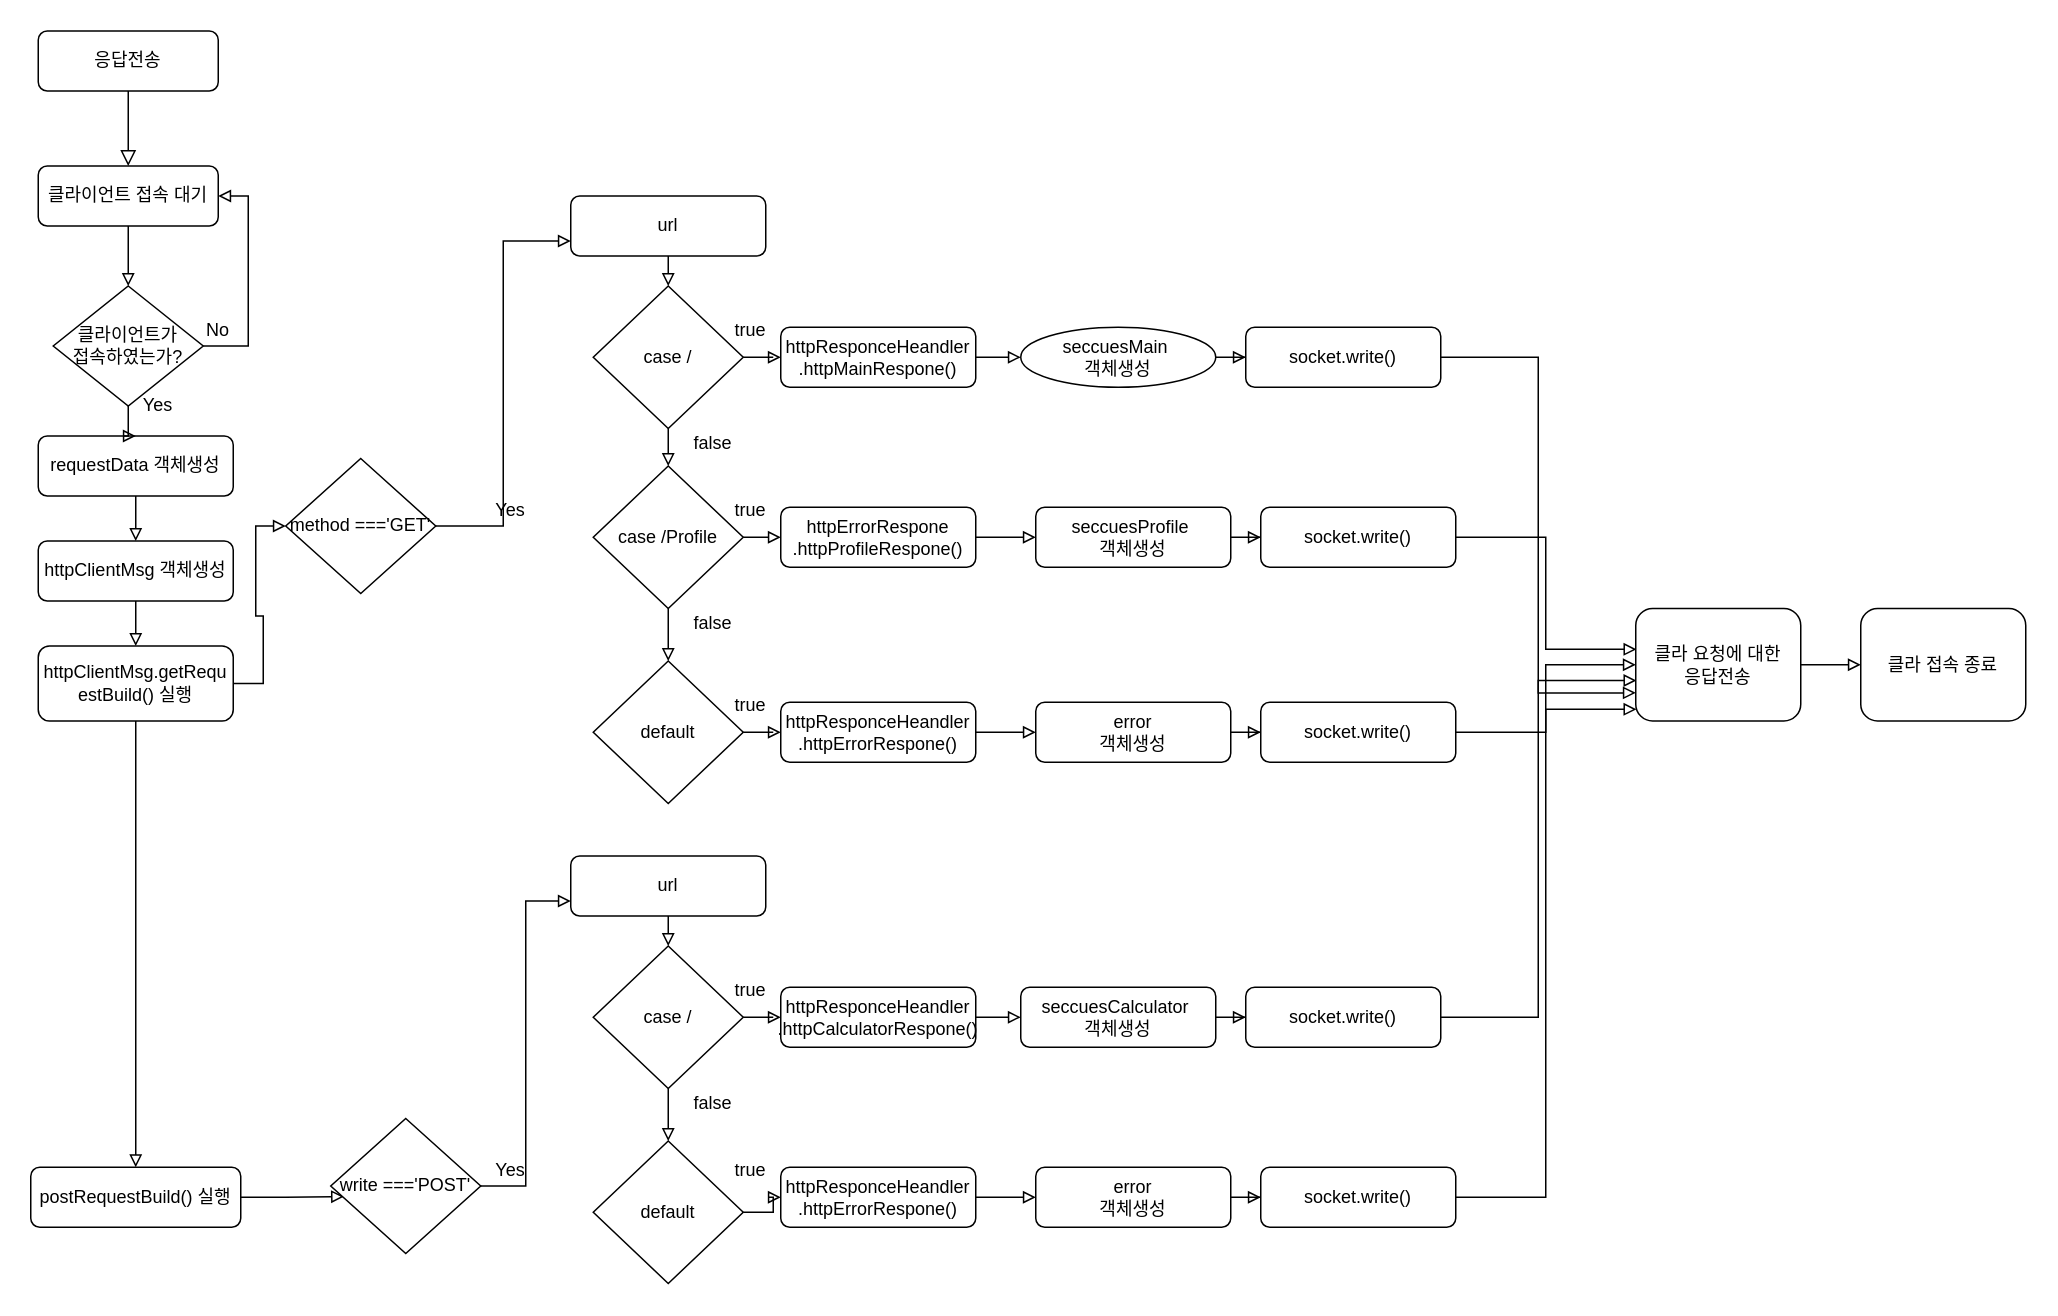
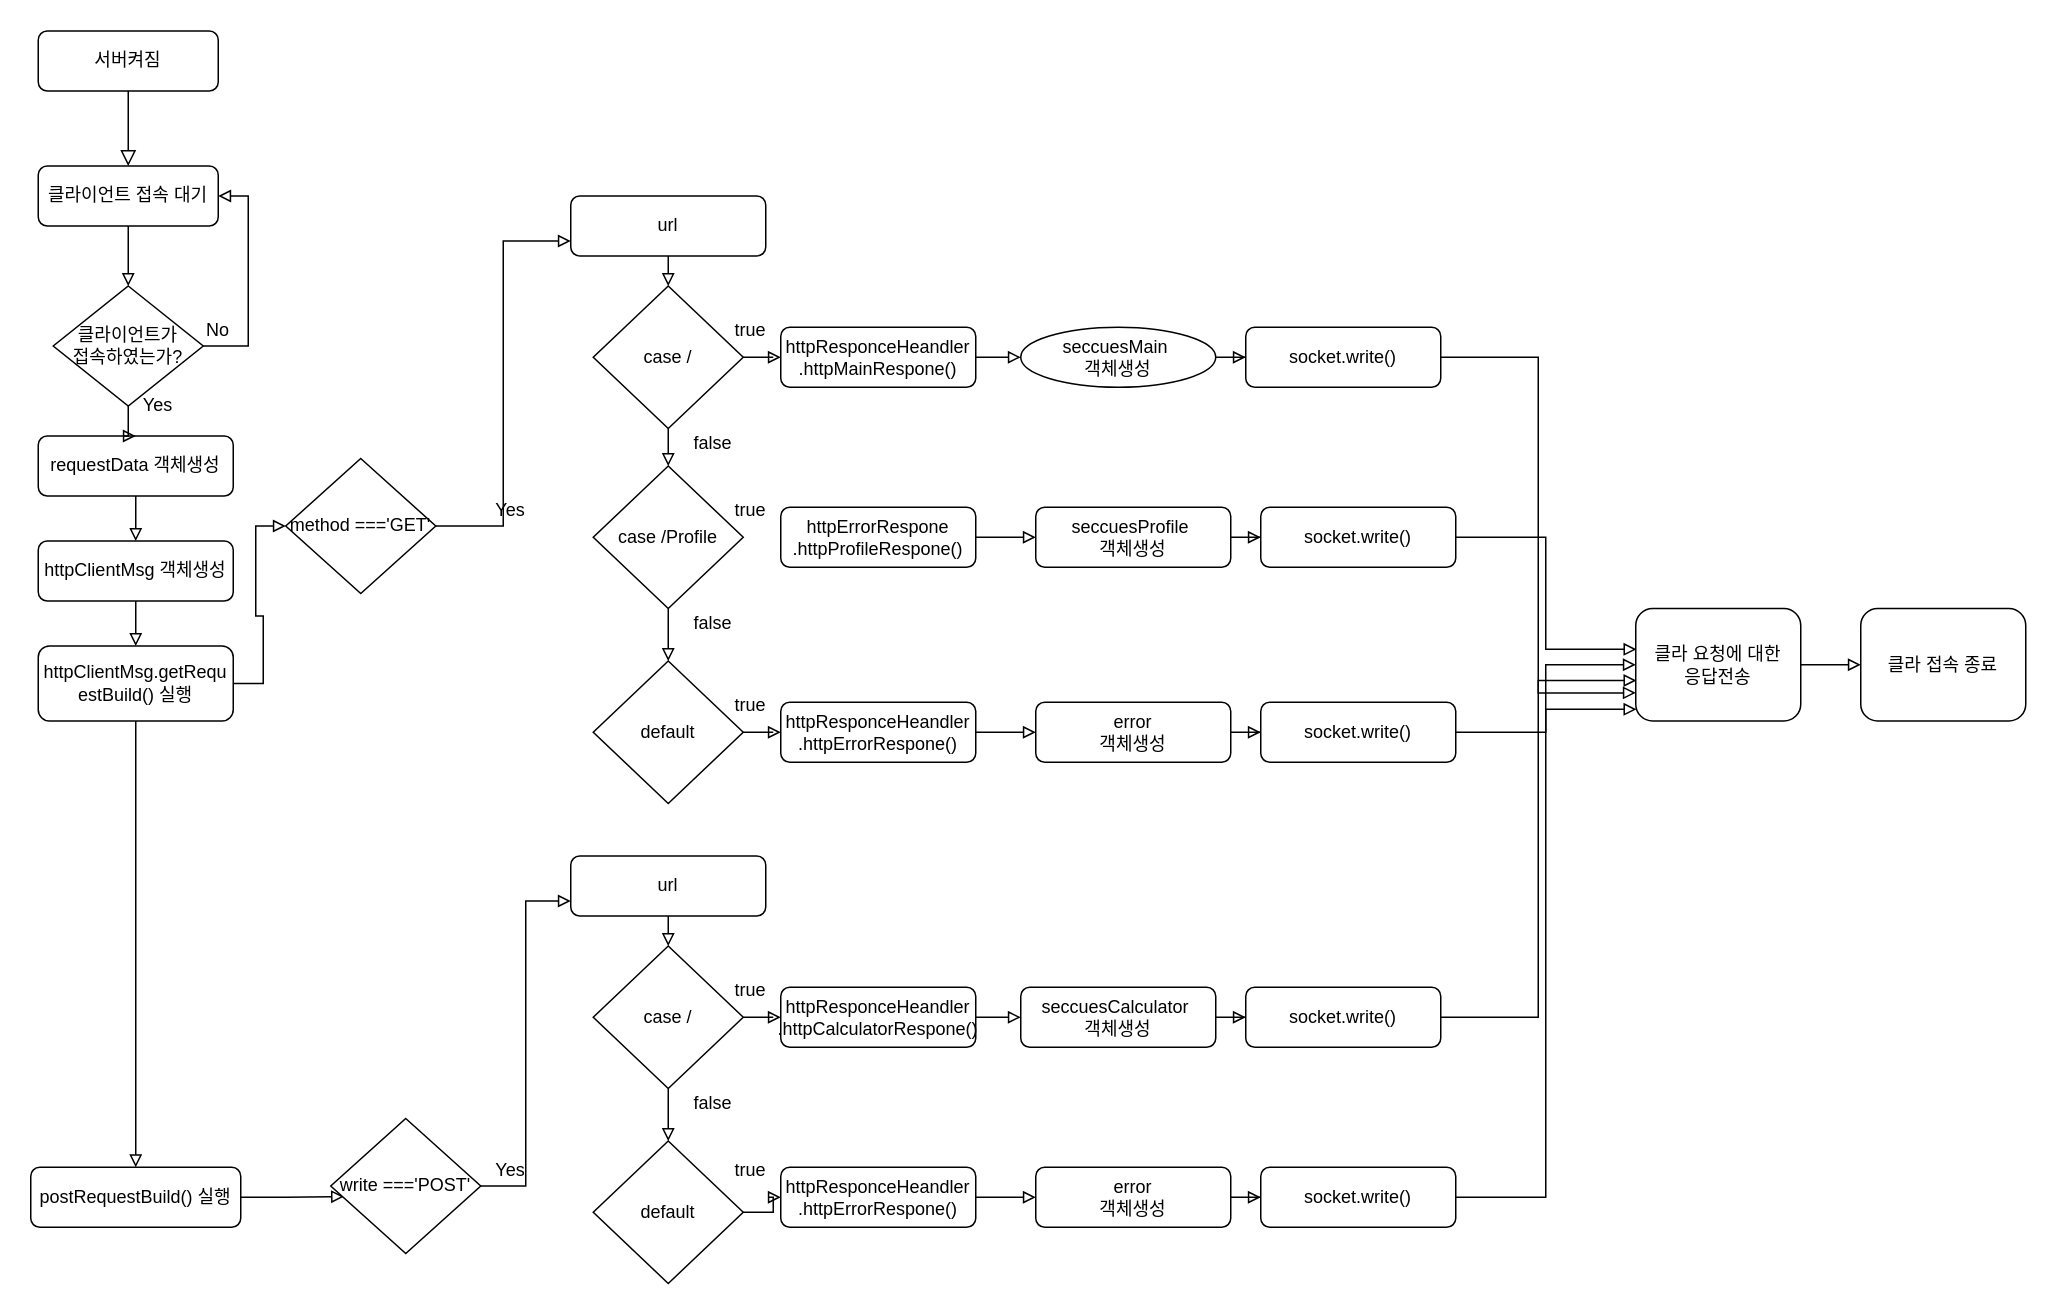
(128, 61) -> (128, 61)
(755, 537) -> none
